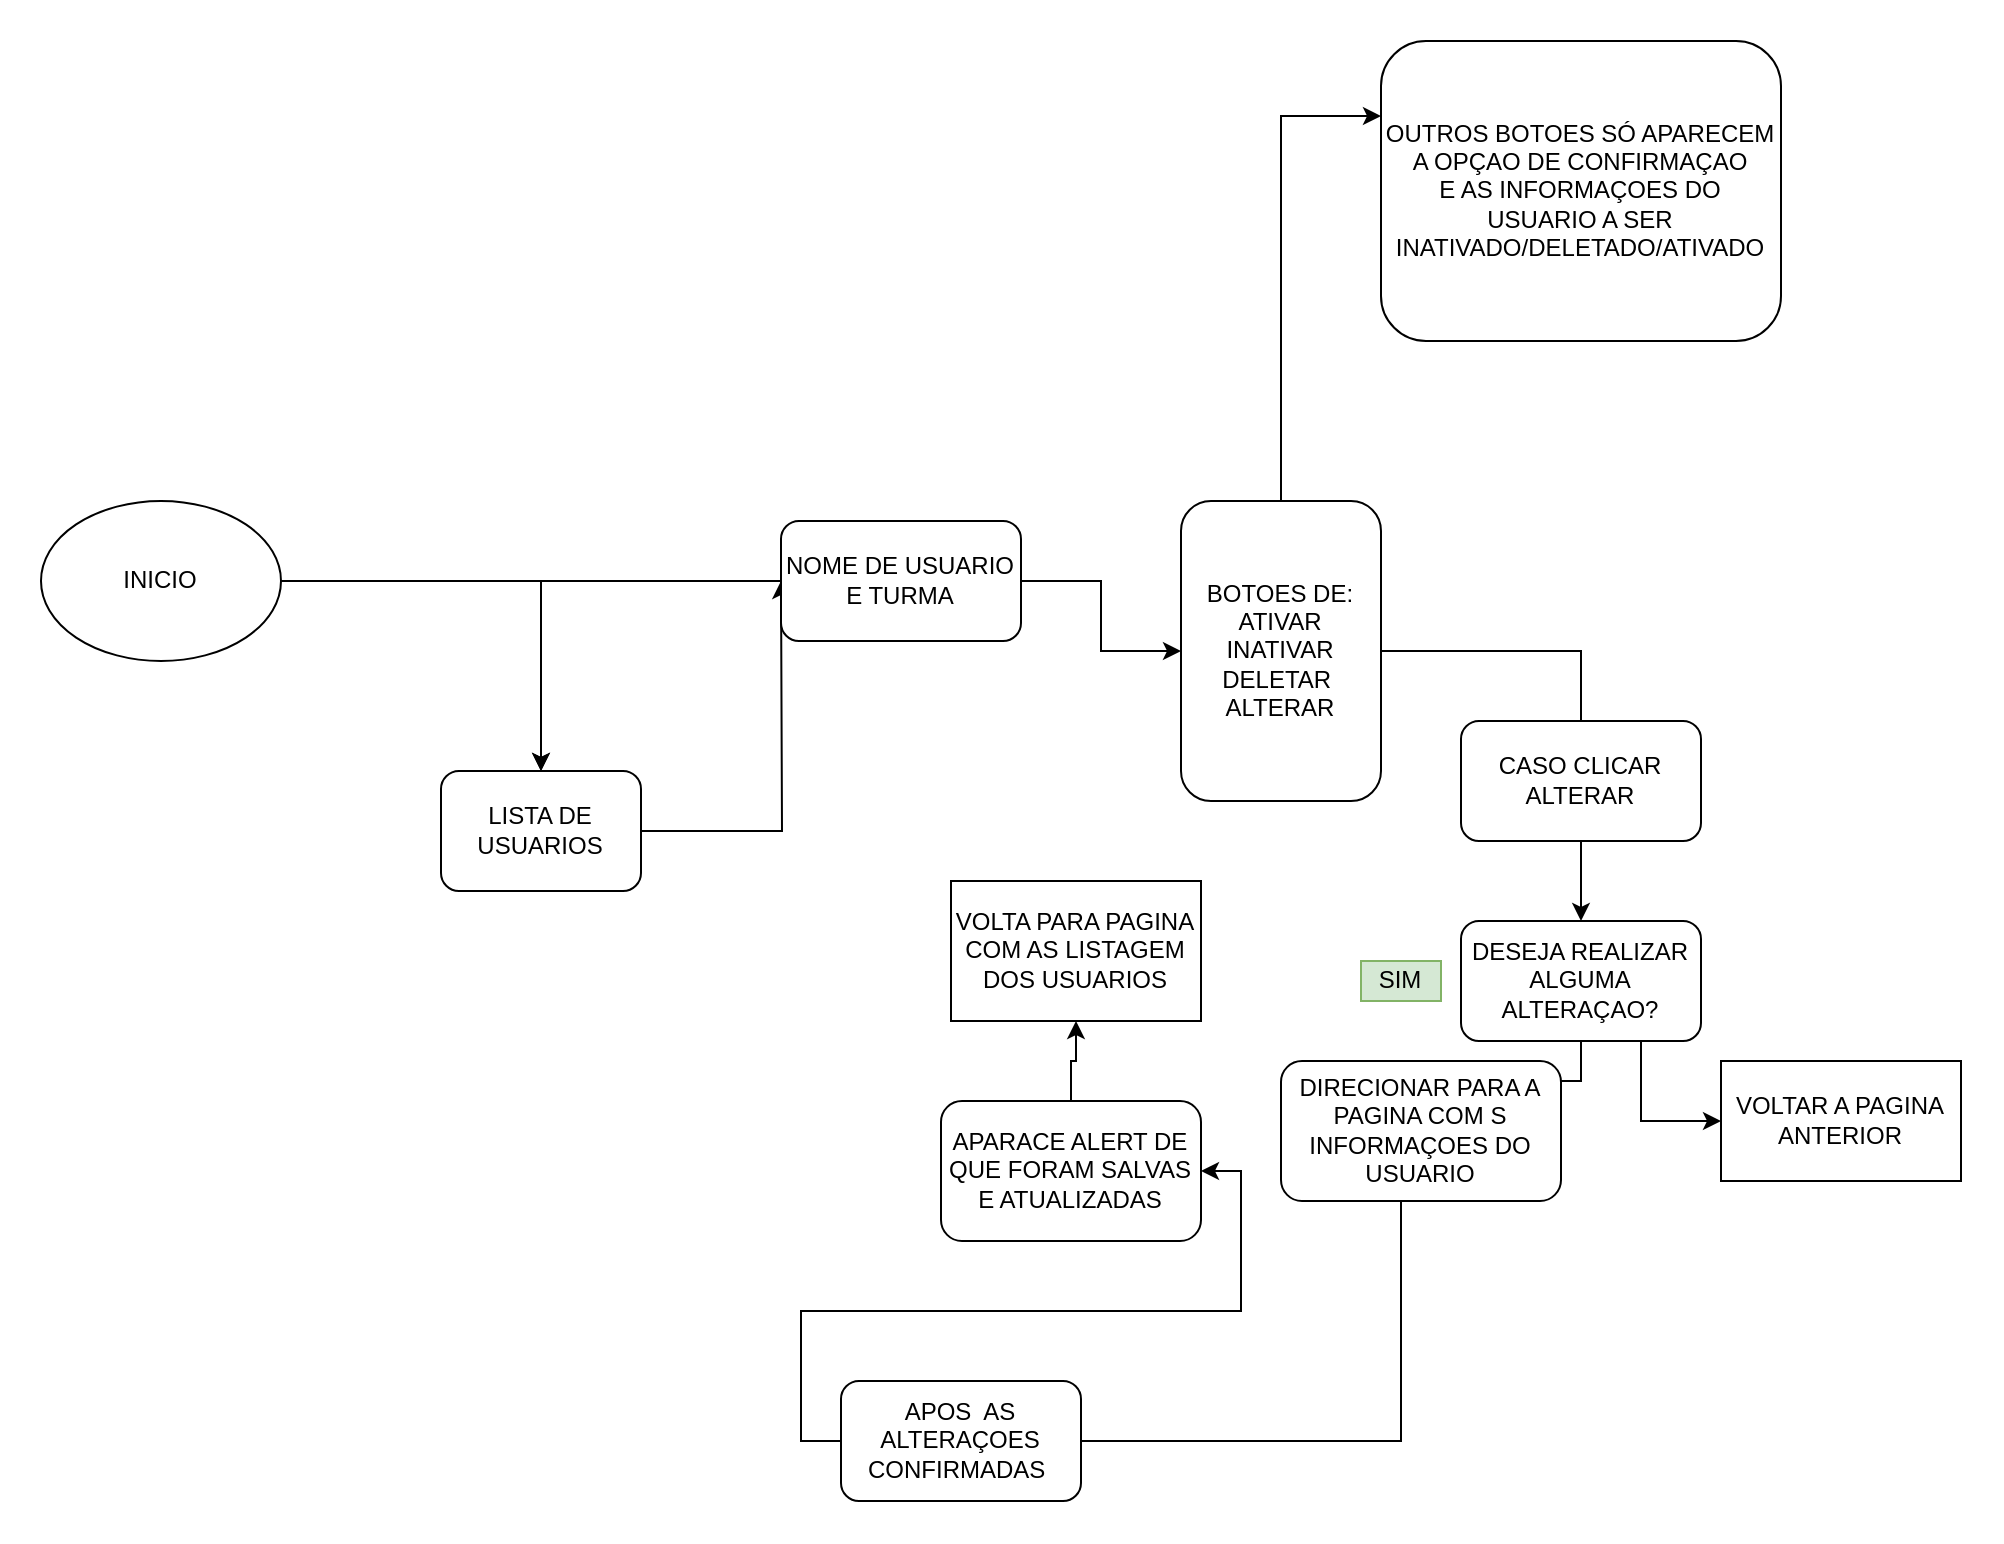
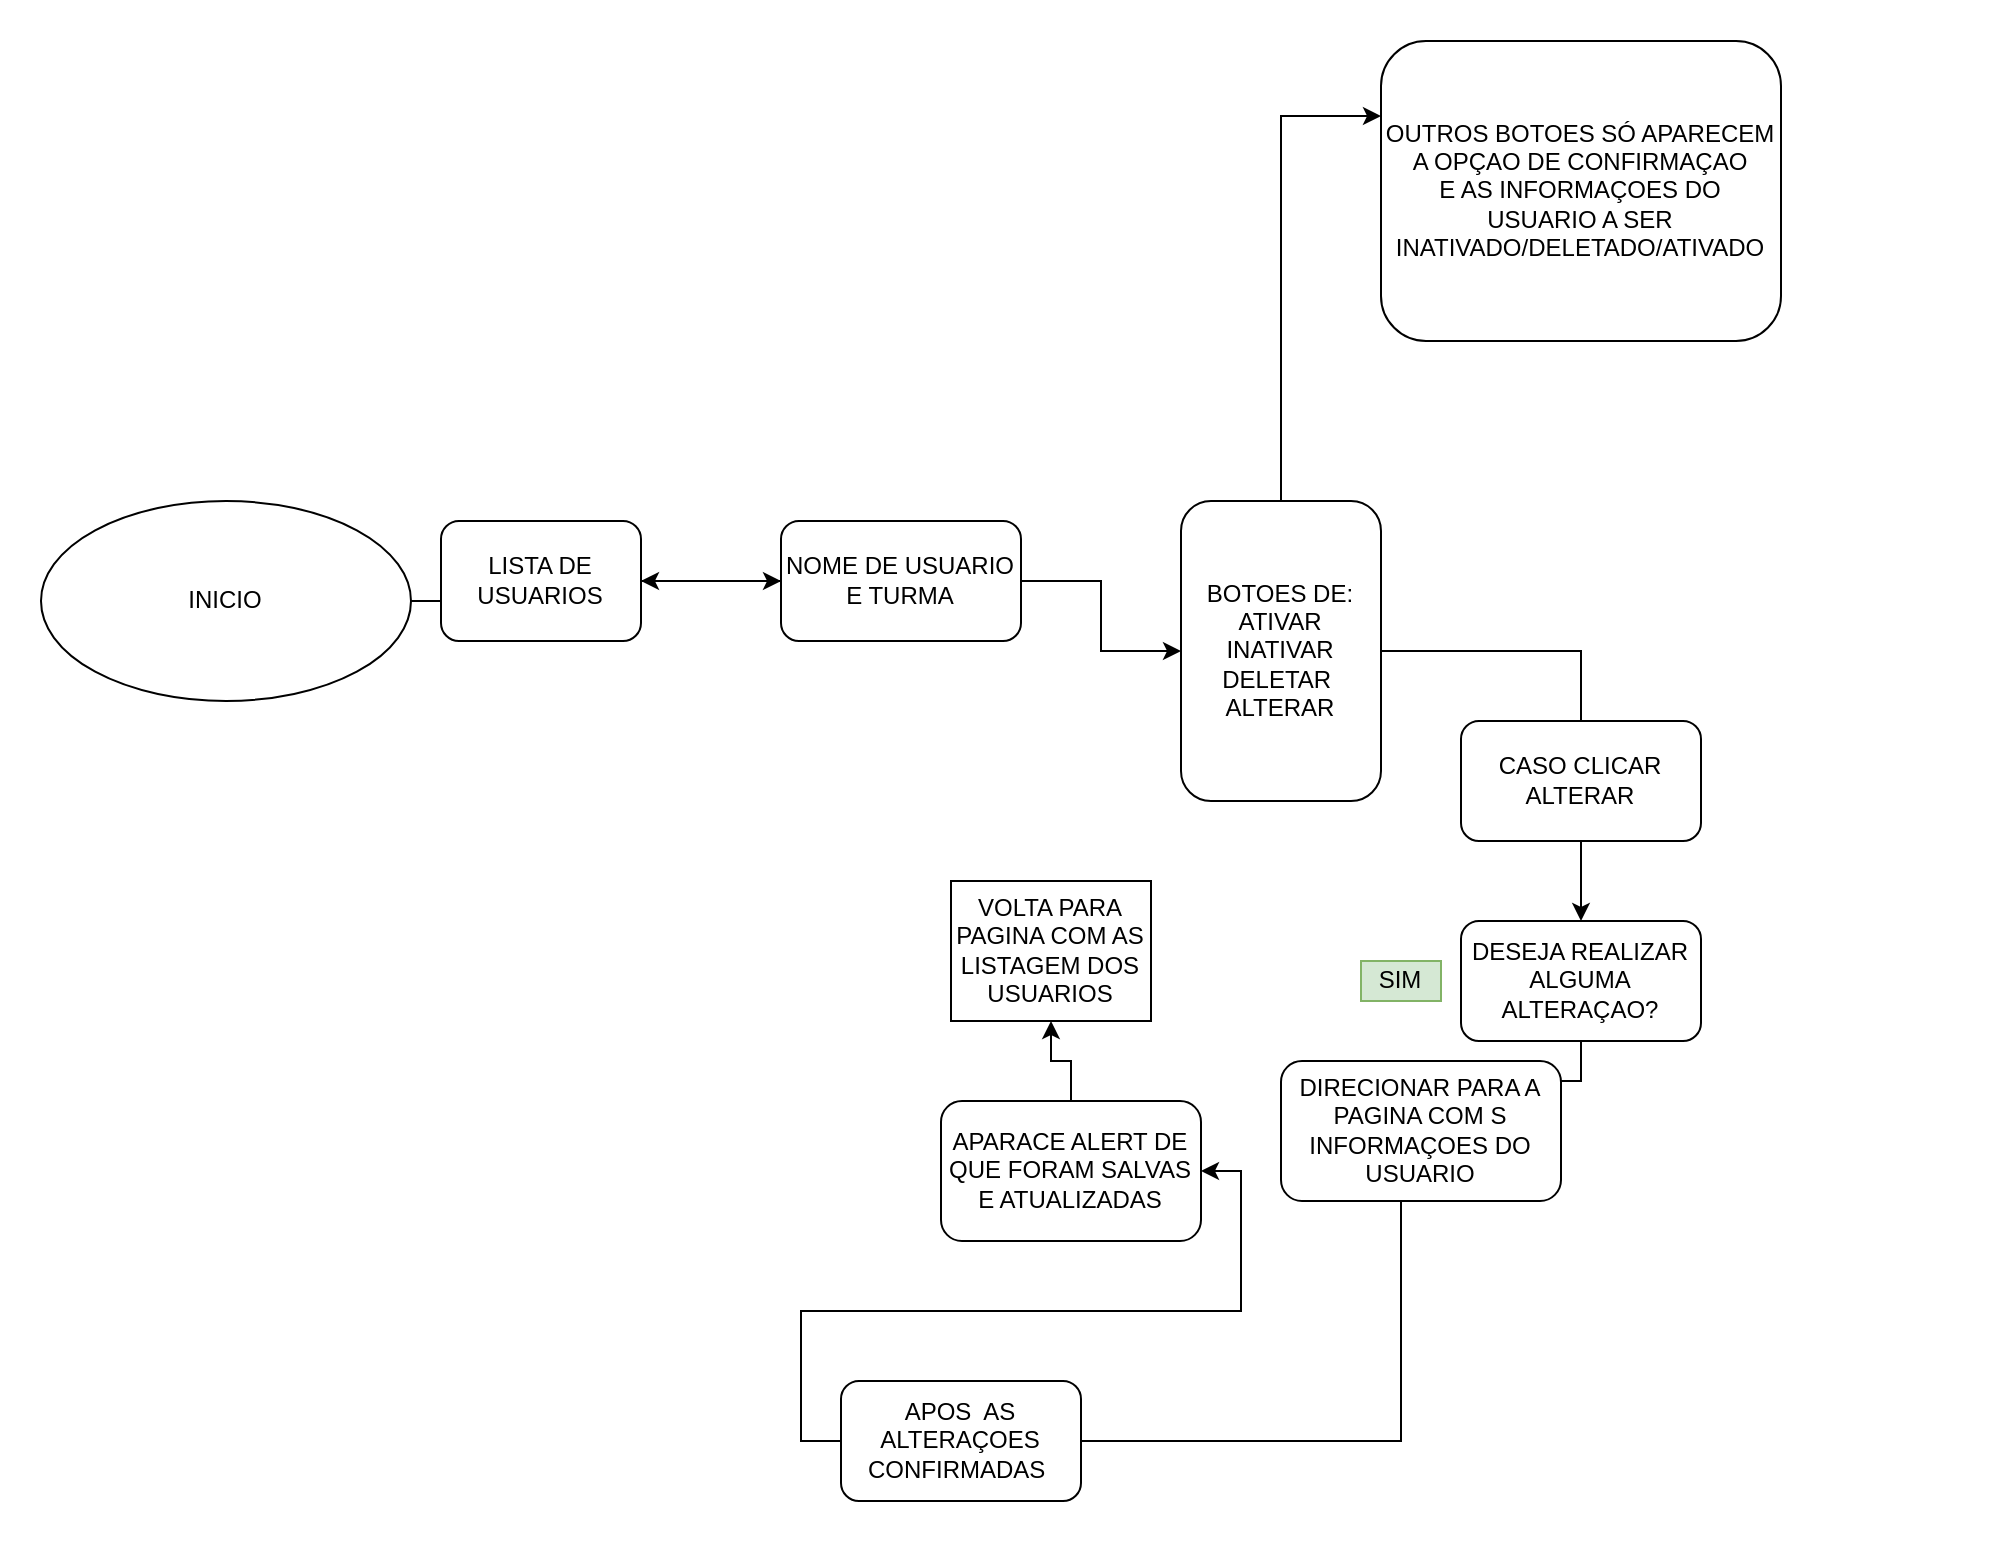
(161, 581) -> (226, 601)
(541, 831) -> (541, 581)
(1076, 951) -> (1051, 951)
(1641, 1114) -> none
(1841, 1121) -> none
